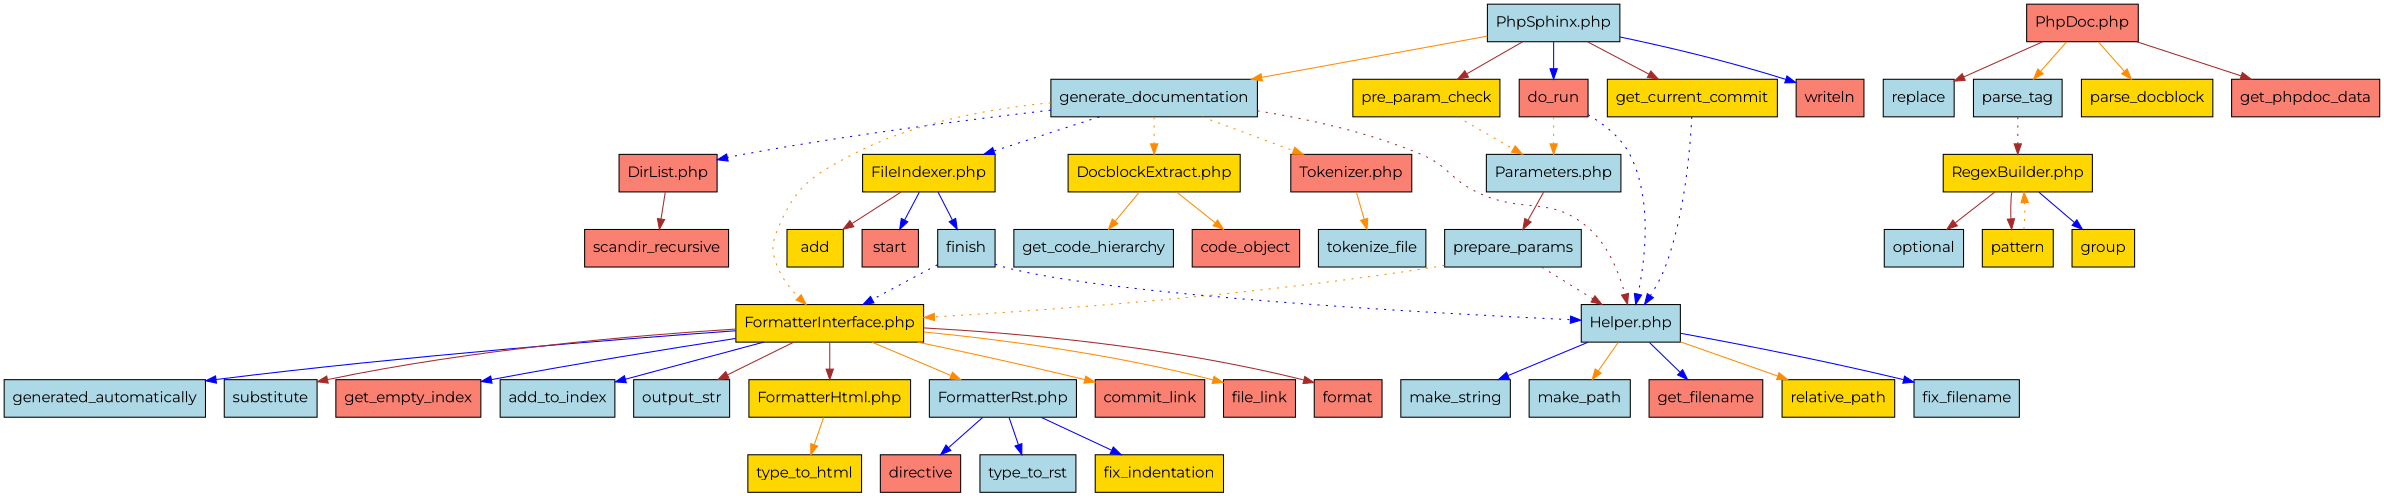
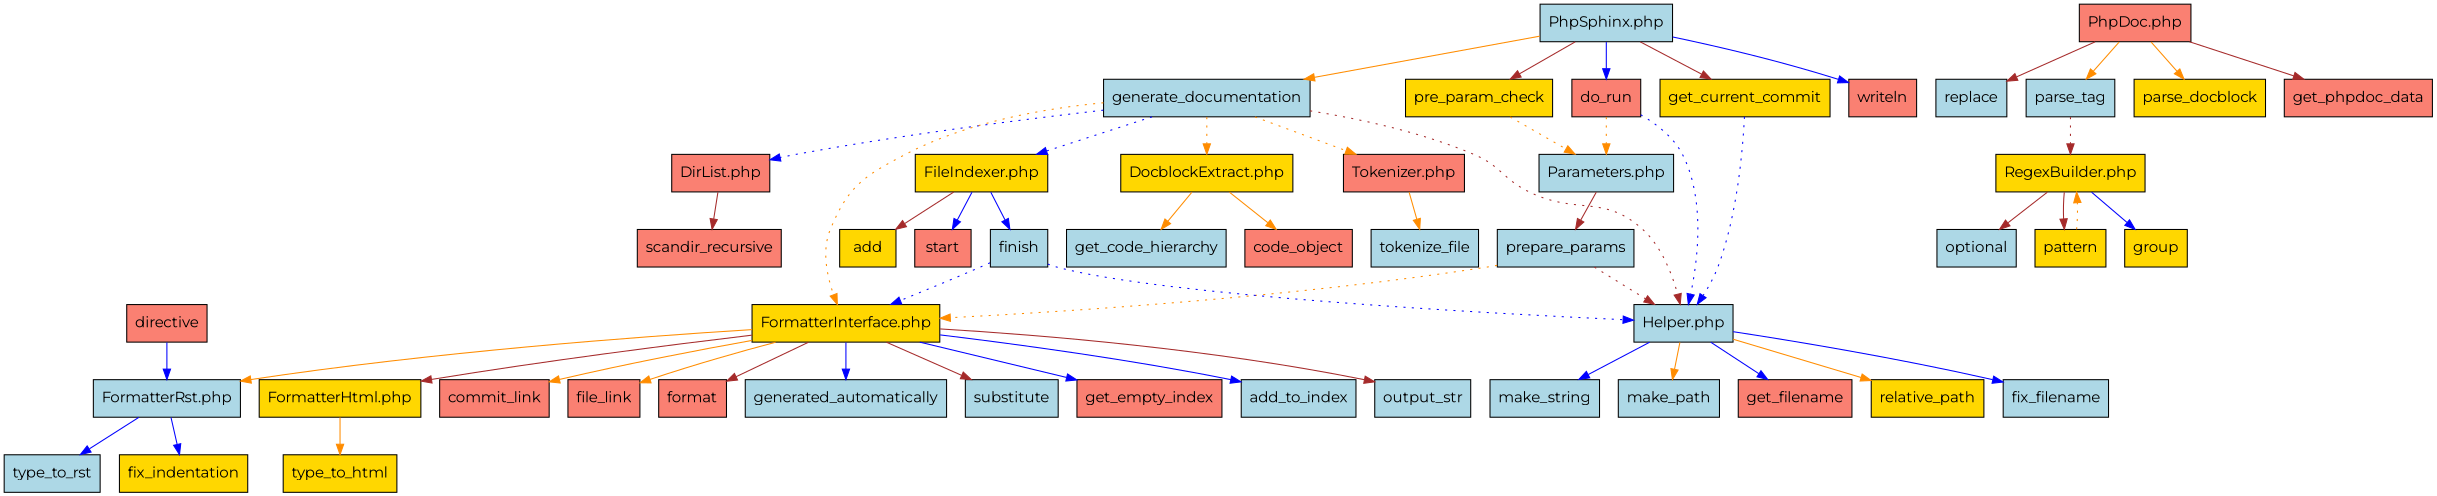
(965, 433) -> (167, 356)
